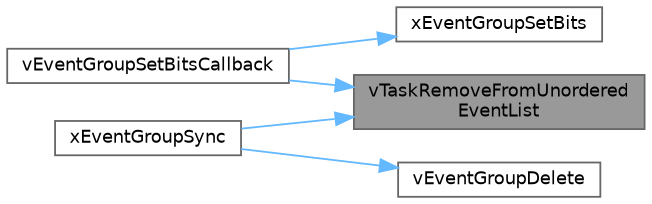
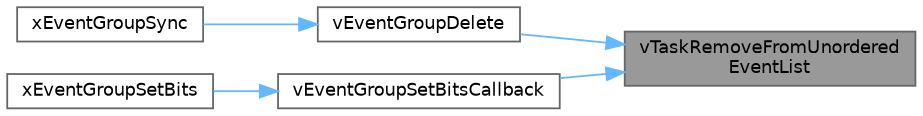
(333, 44) -> (237, 91)
(288, 124) -> (563, 38)
